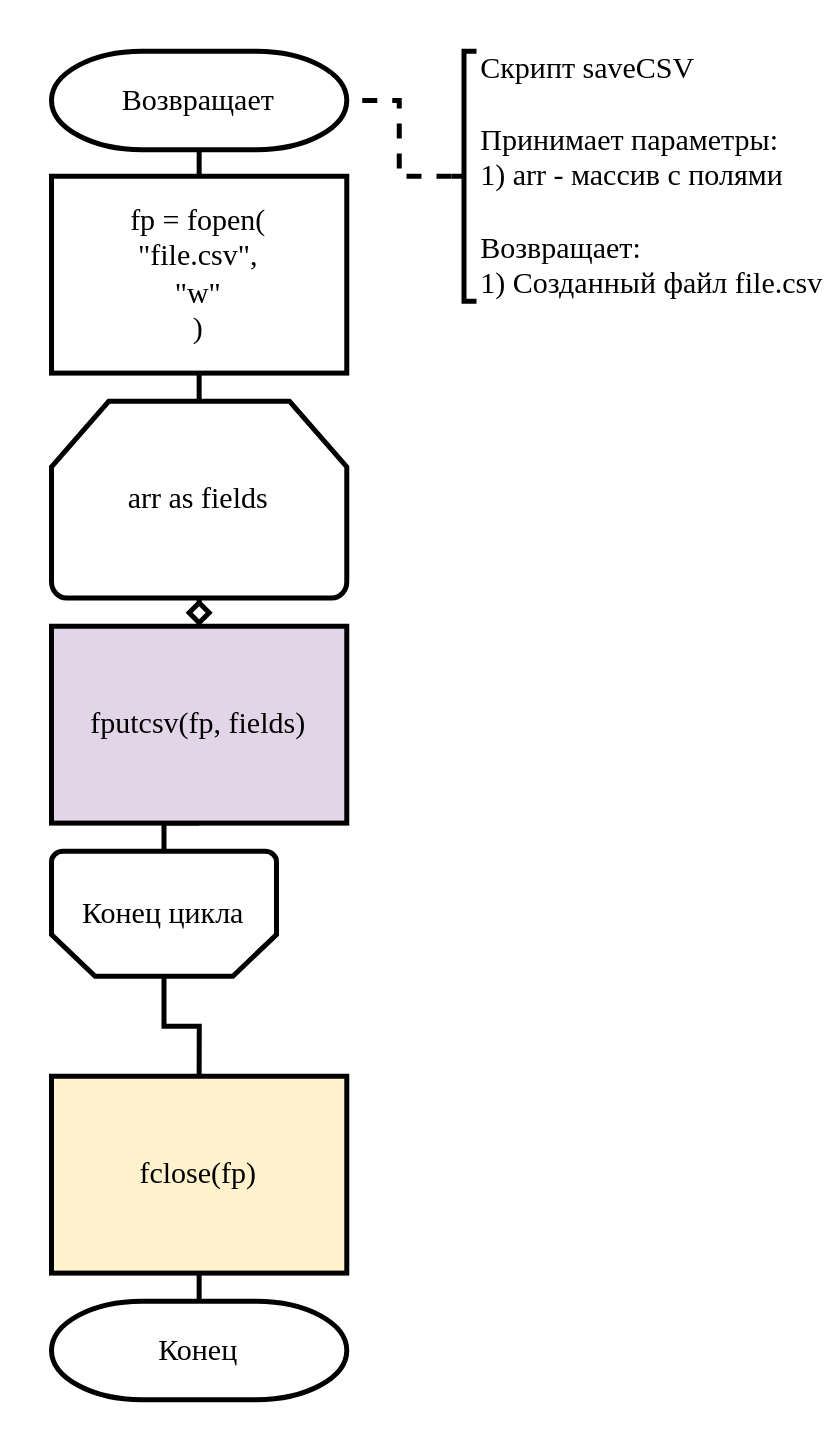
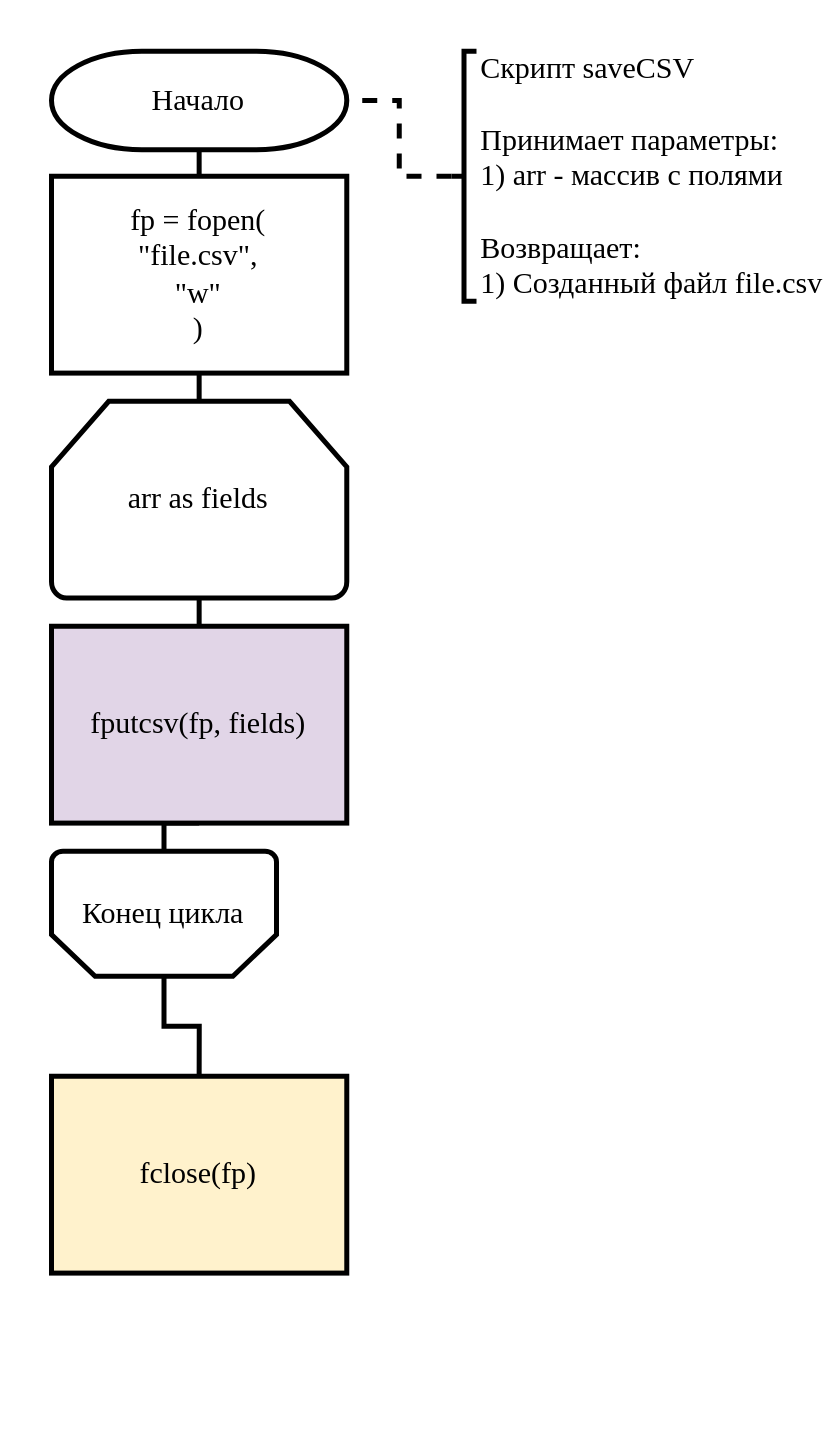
(199, 101) -> (199, 101)
(199, 602) -> (199, 612)
(199, 1287) -> none
(199, 1350) -> none
